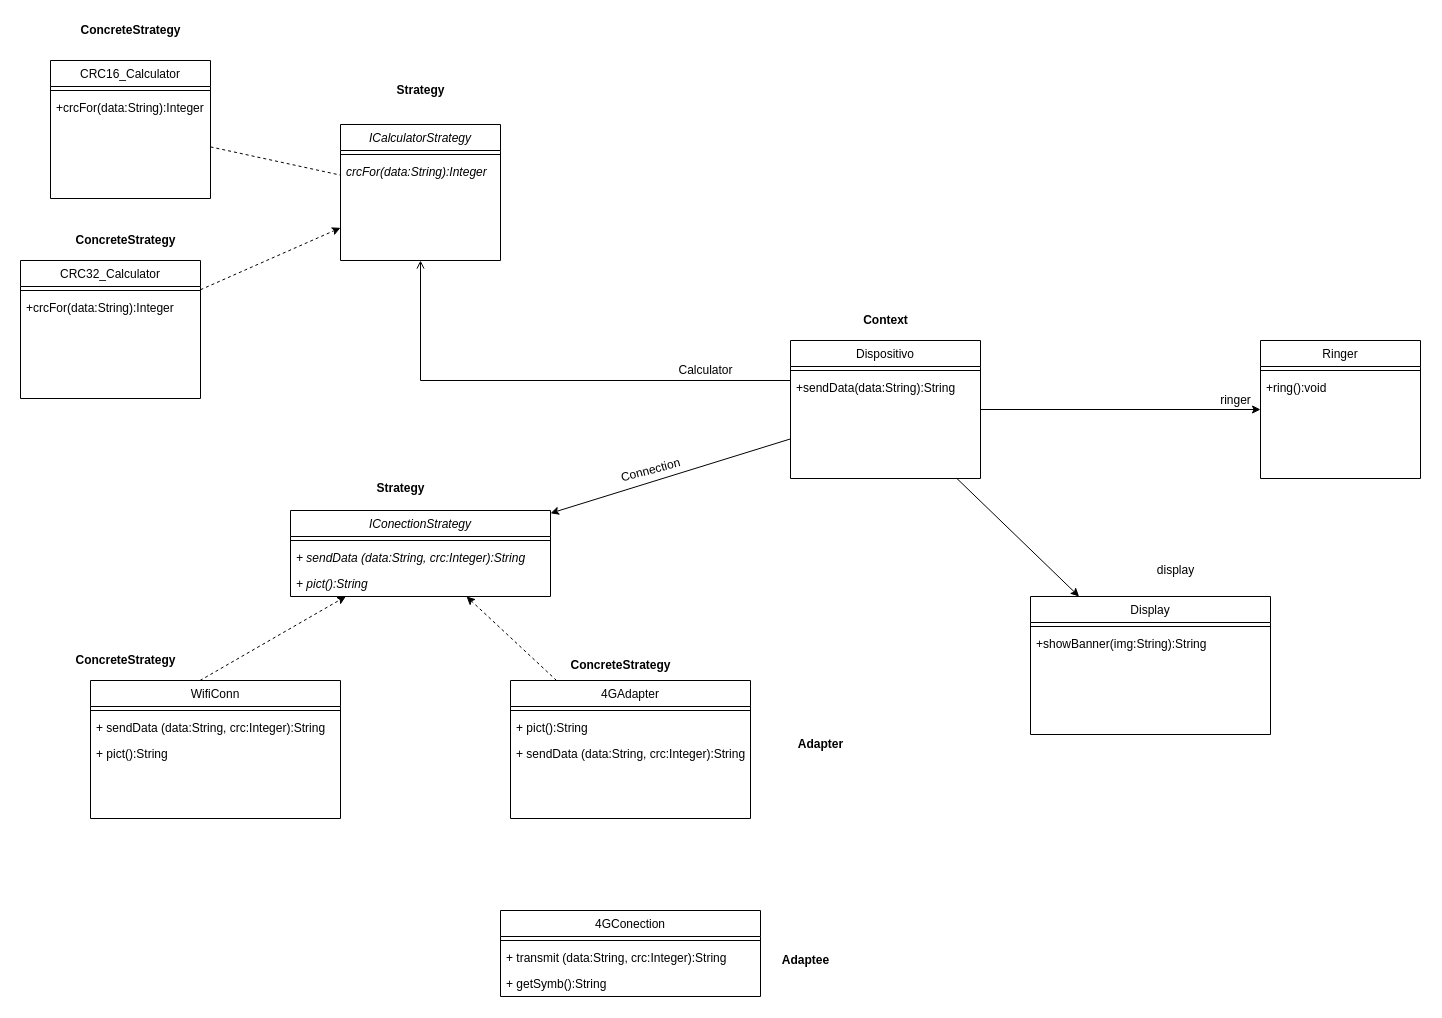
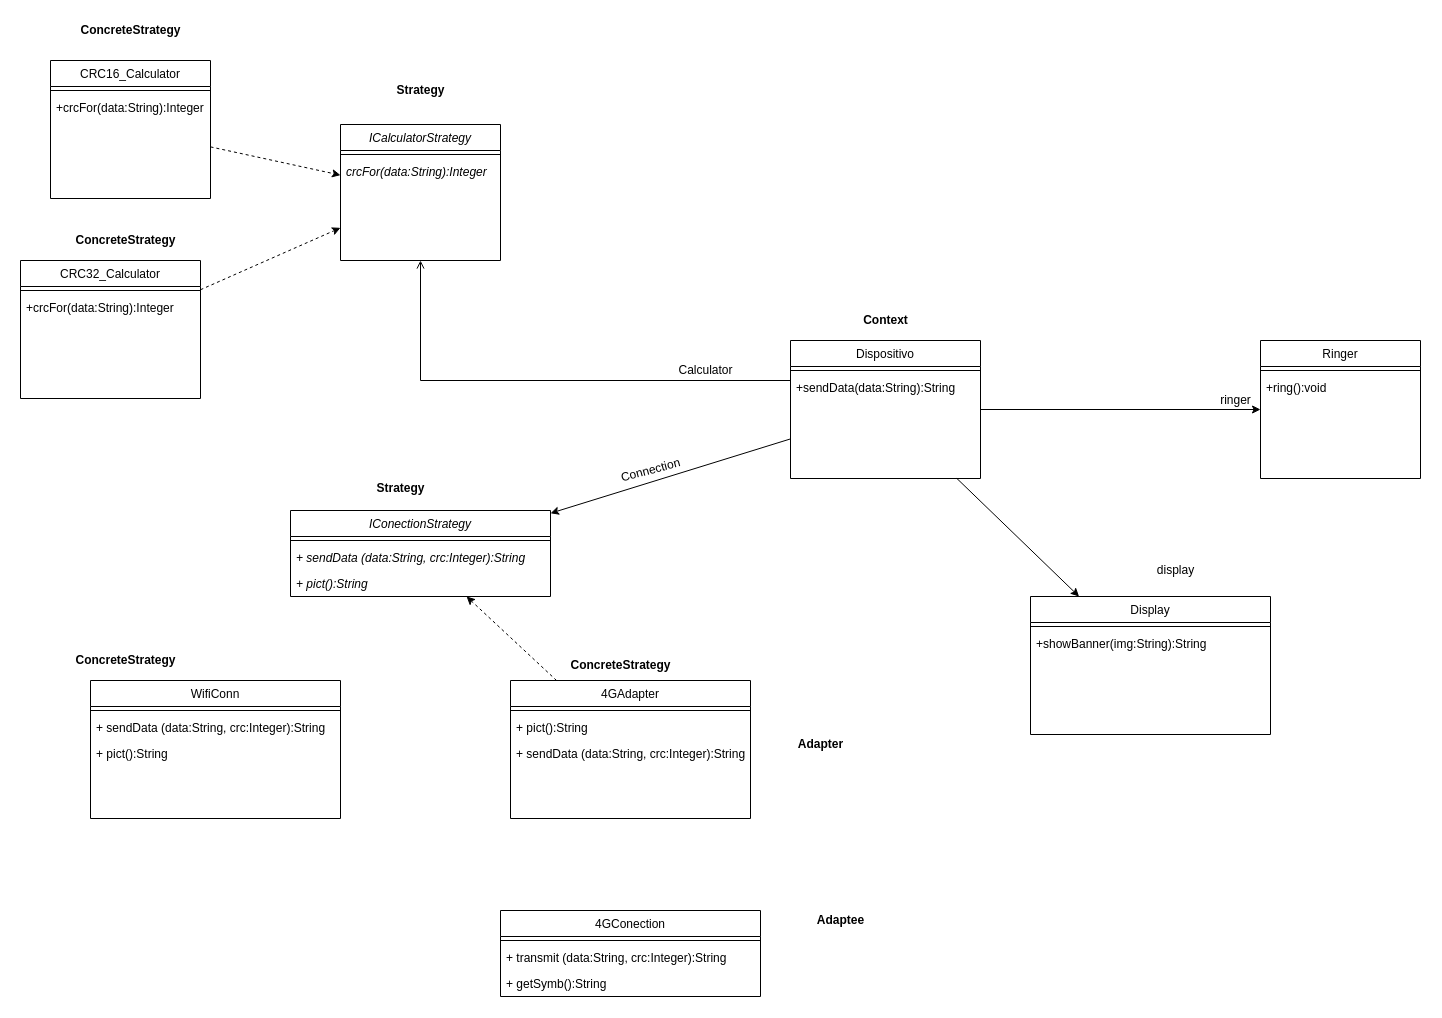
(334, 174) -> (332, 173)
(270, 640) -> none
(806, 961) -> (841, 921)
